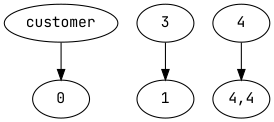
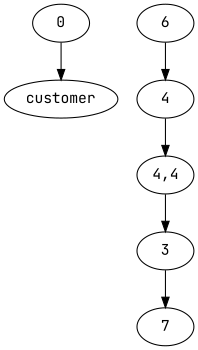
none -> (165, 23)
(61, 56) -> (61, 56)
(165, 99) -> (165, 327)
none -> (165, 208)
